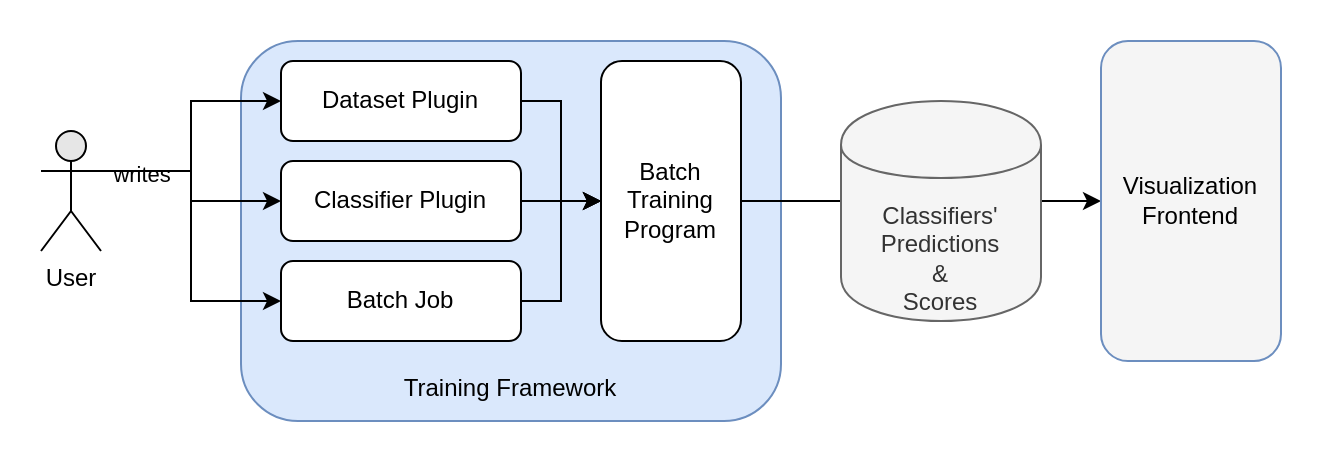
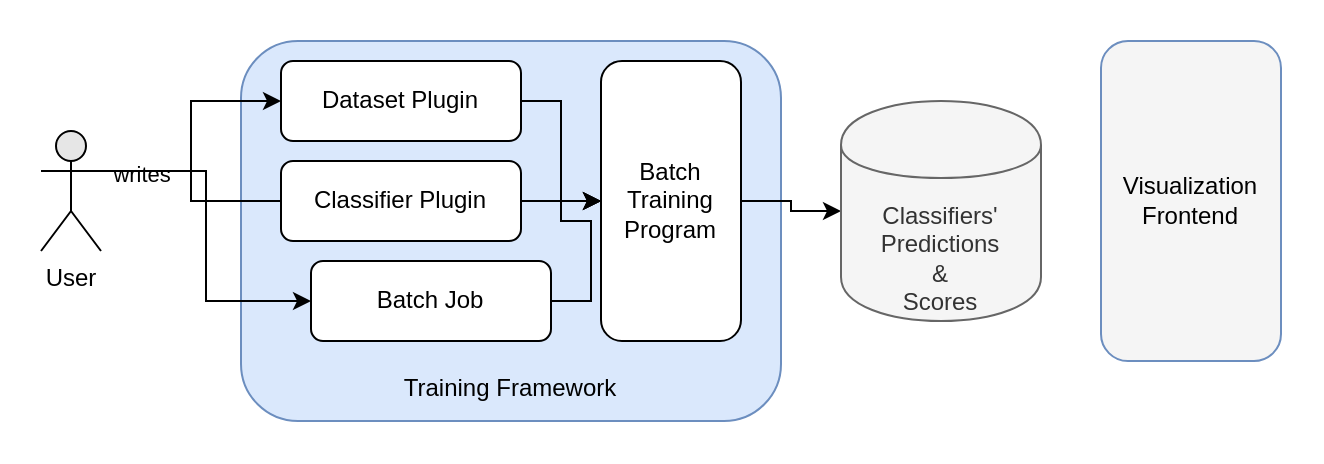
(266, 201) -> (271, 201)
(814, 201) -> (803, 211)
(401, 301) -> (431, 301)
